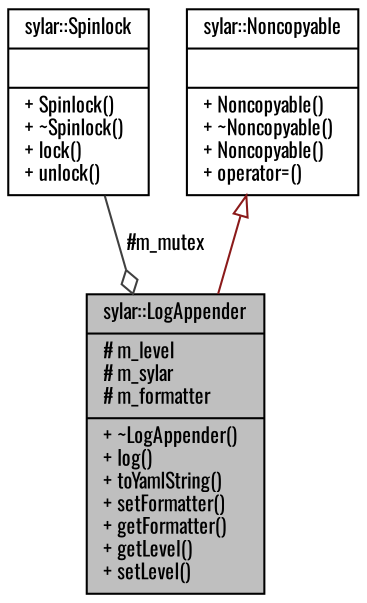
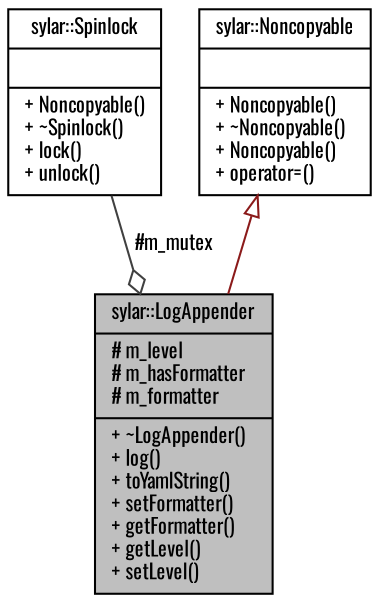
(69, 106) -> (85, 106)
(138, 375) -> (179, 375)
